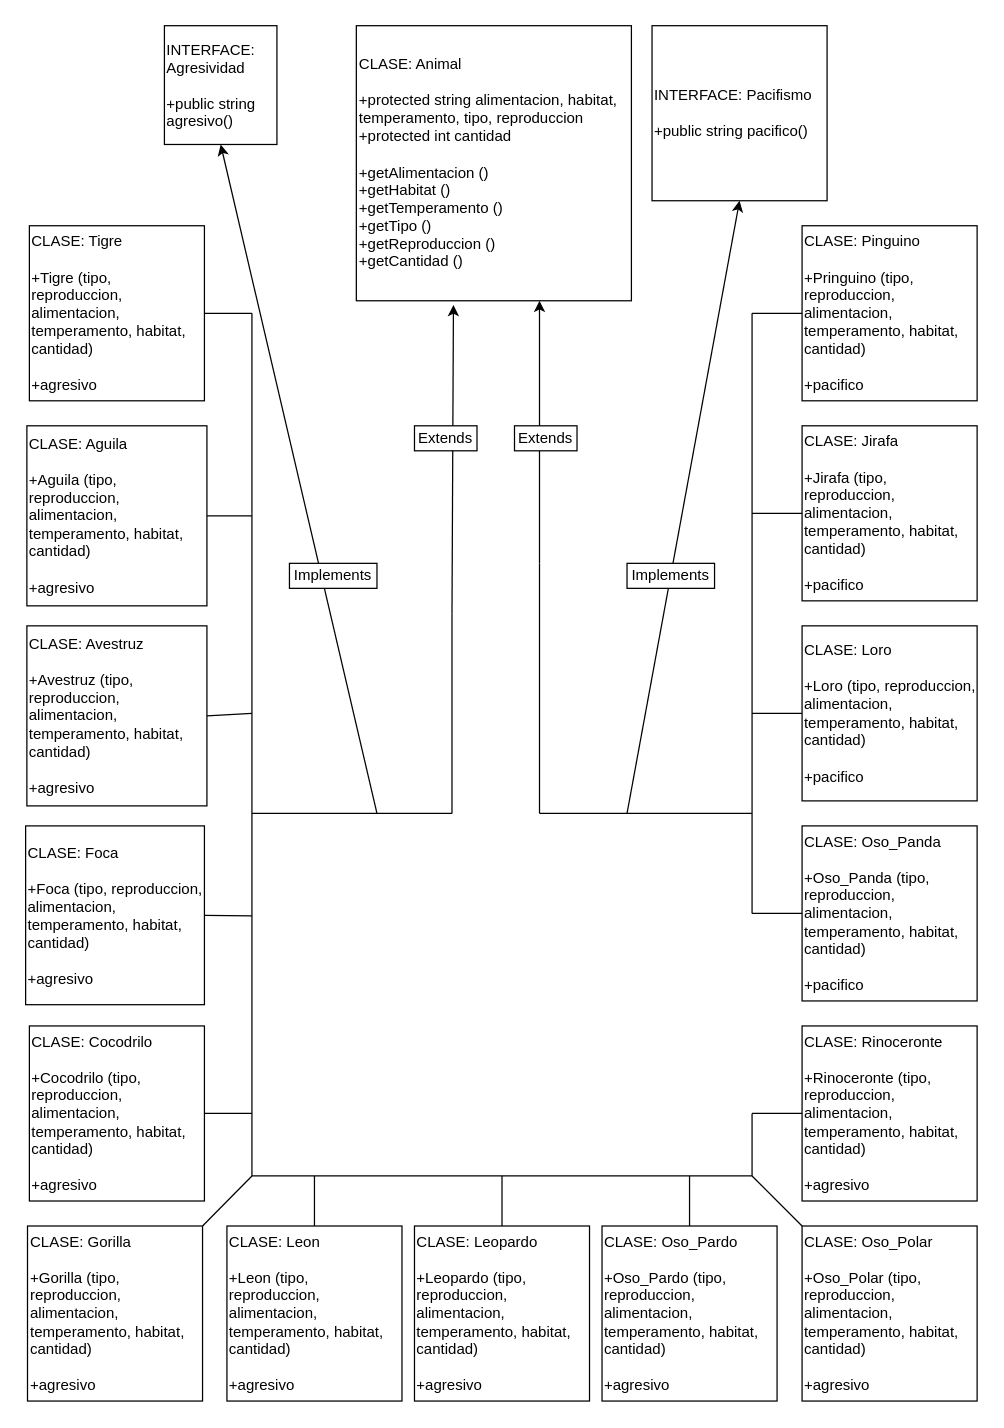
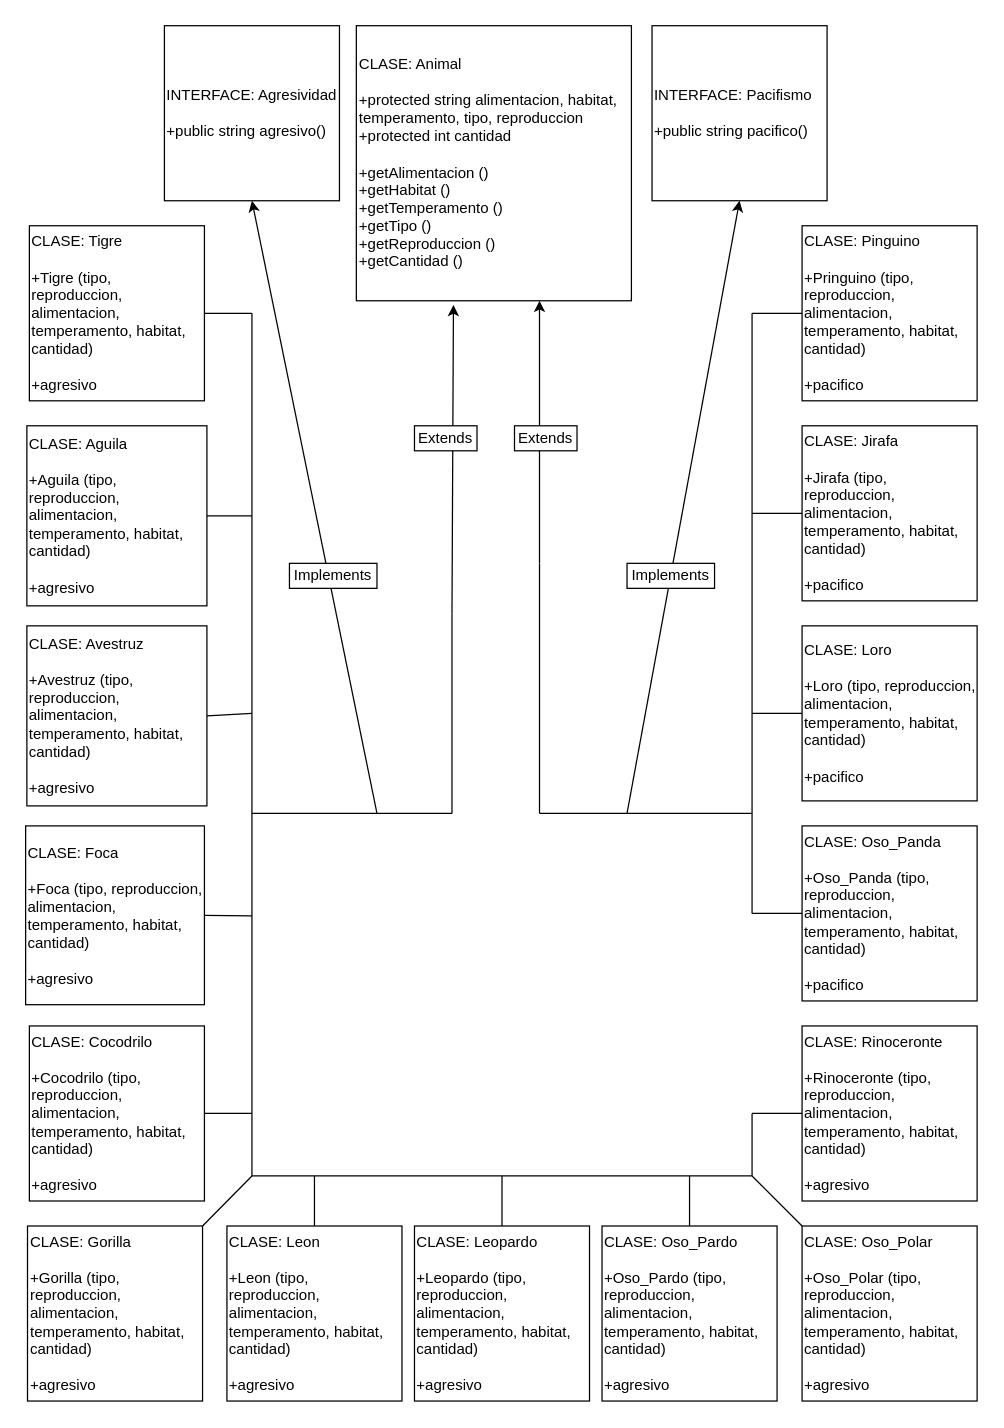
(221, 85) -> (252, 113)
